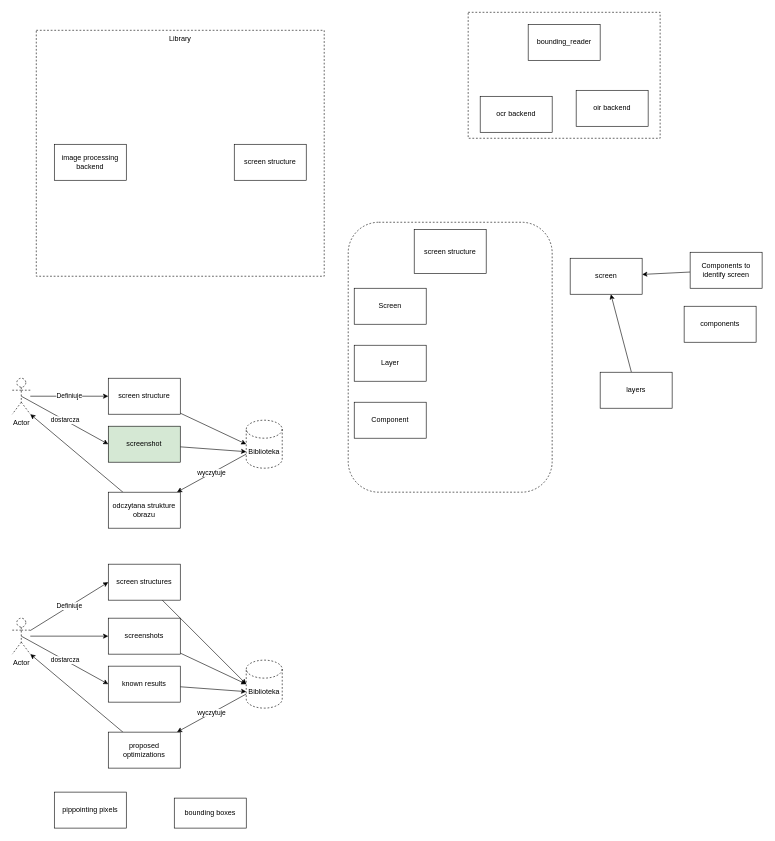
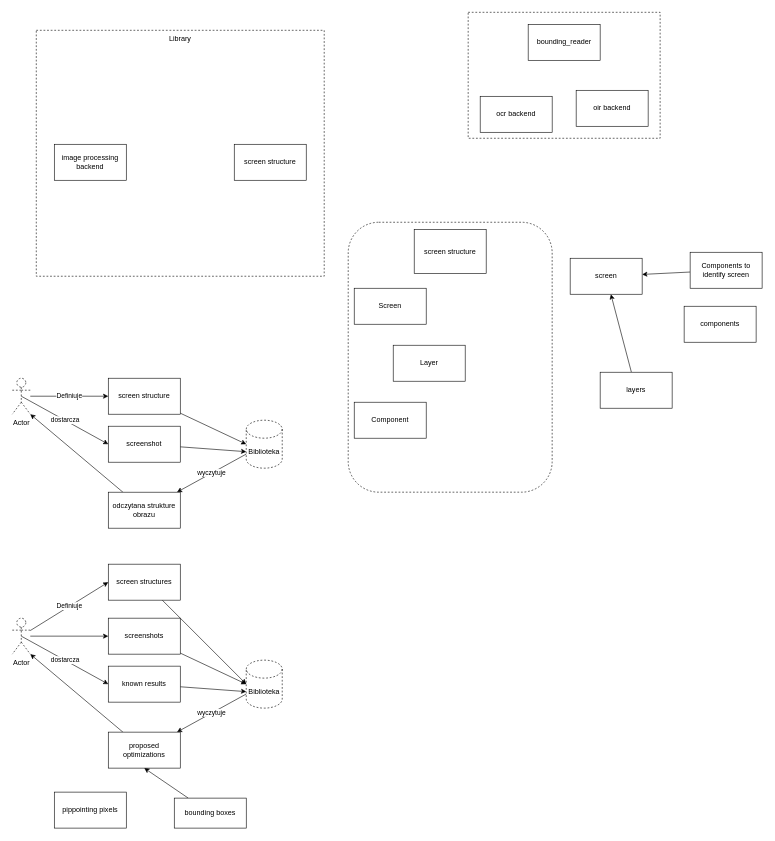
(390, 363) -> (429, 363)
(144, 444) -> (144, 444)
none -> (167, 784)
